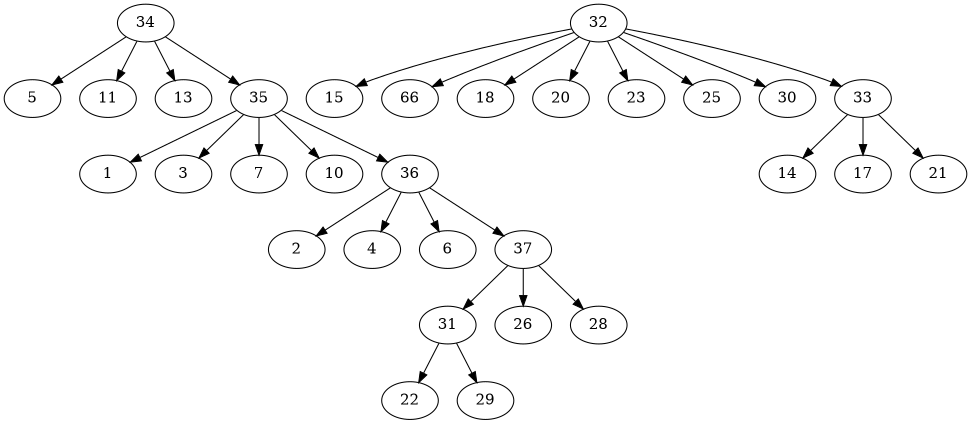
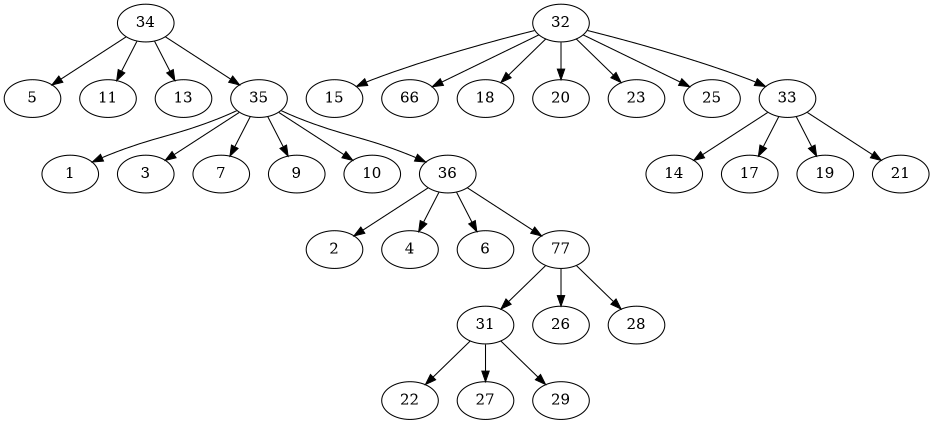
(788, 99) -> none
none -> (297, 174)
none -> (825, 174)
(523, 250) -> (561, 250)
none -> (486, 401)
